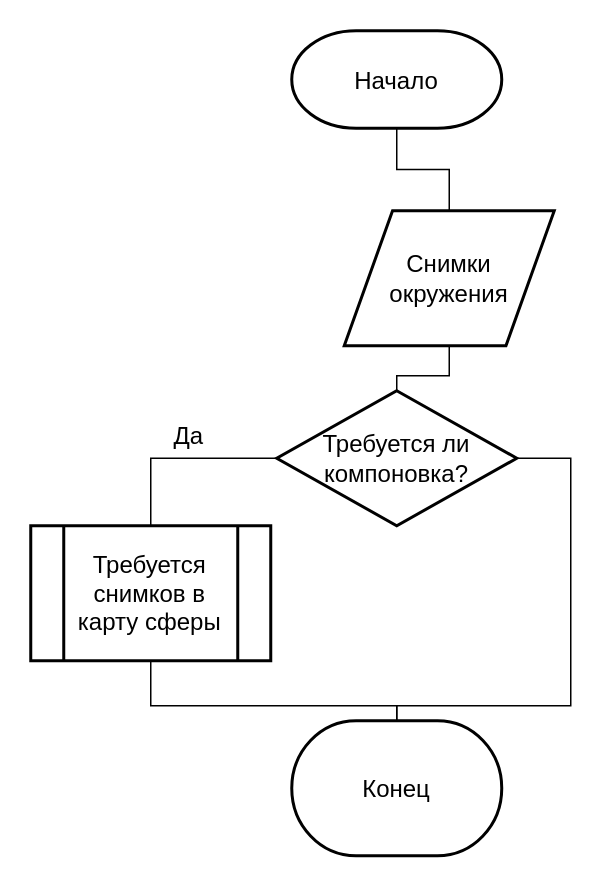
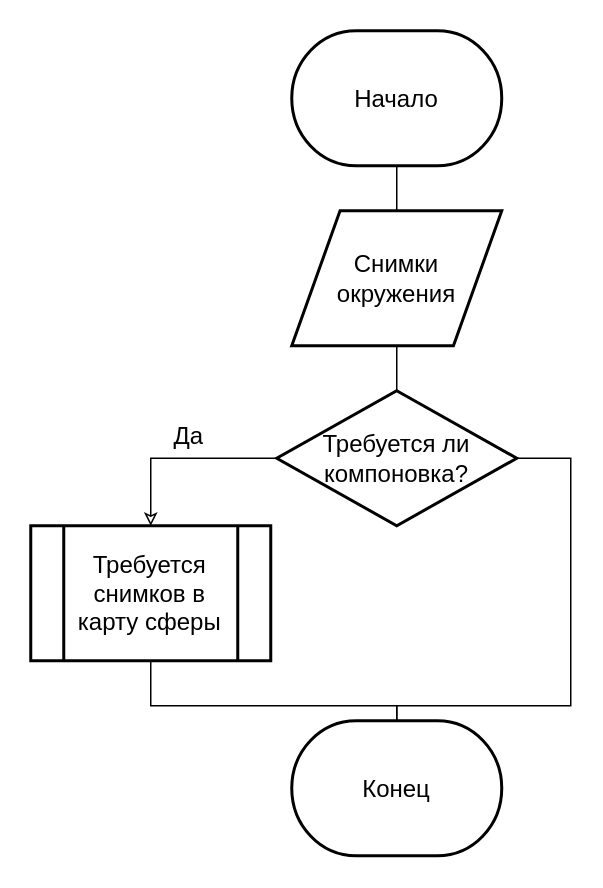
(397, 80) -> (397, 98)
(449, 278) -> (397, 278)
(151, 518) -> (151, 514)
